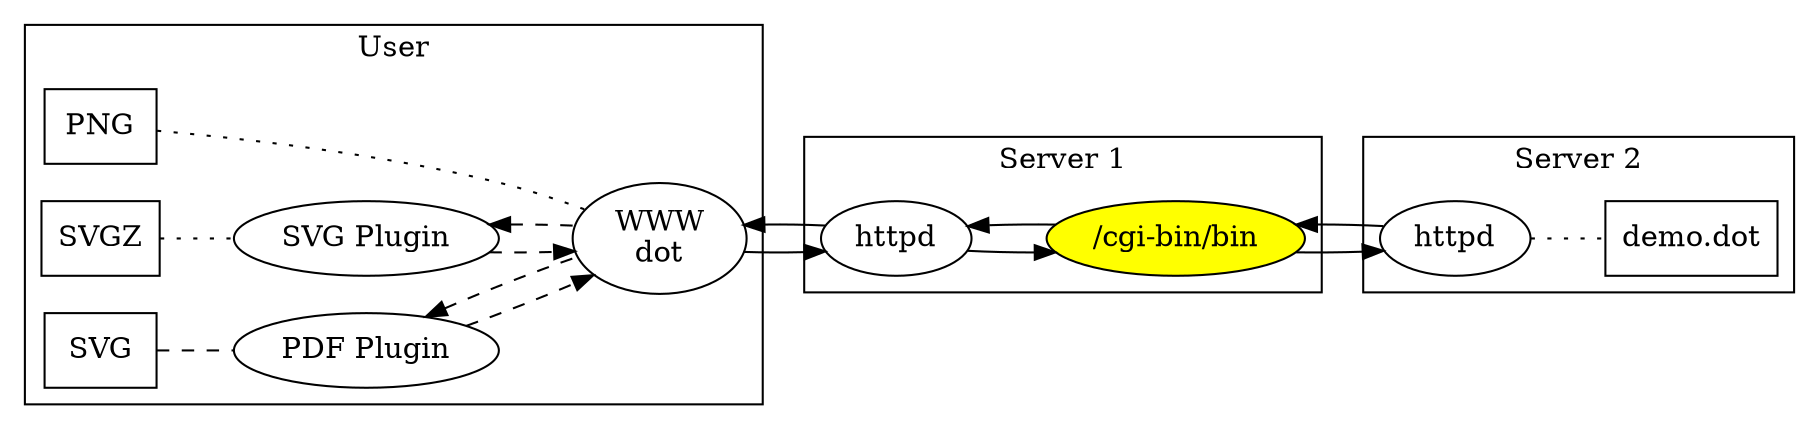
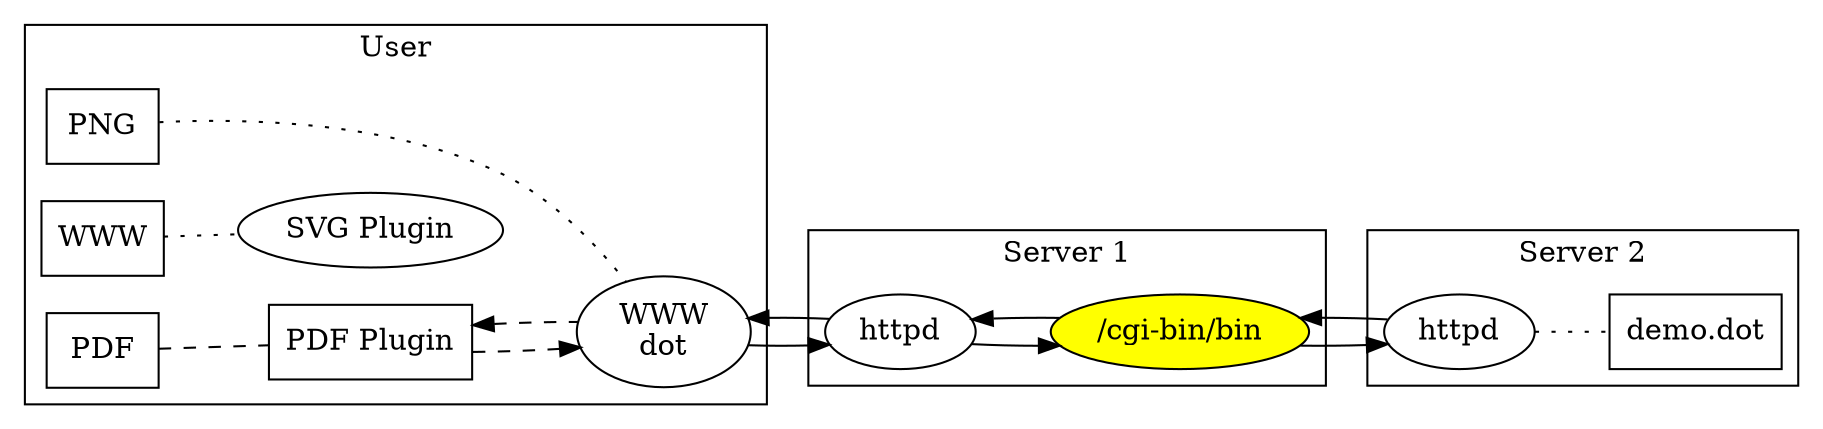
(543, 225) -> none
(101, 238) -> (103, 238)
(522, 252) -> none
(101, 350) -> (103, 350)
(366, 350) -> (371, 342)
